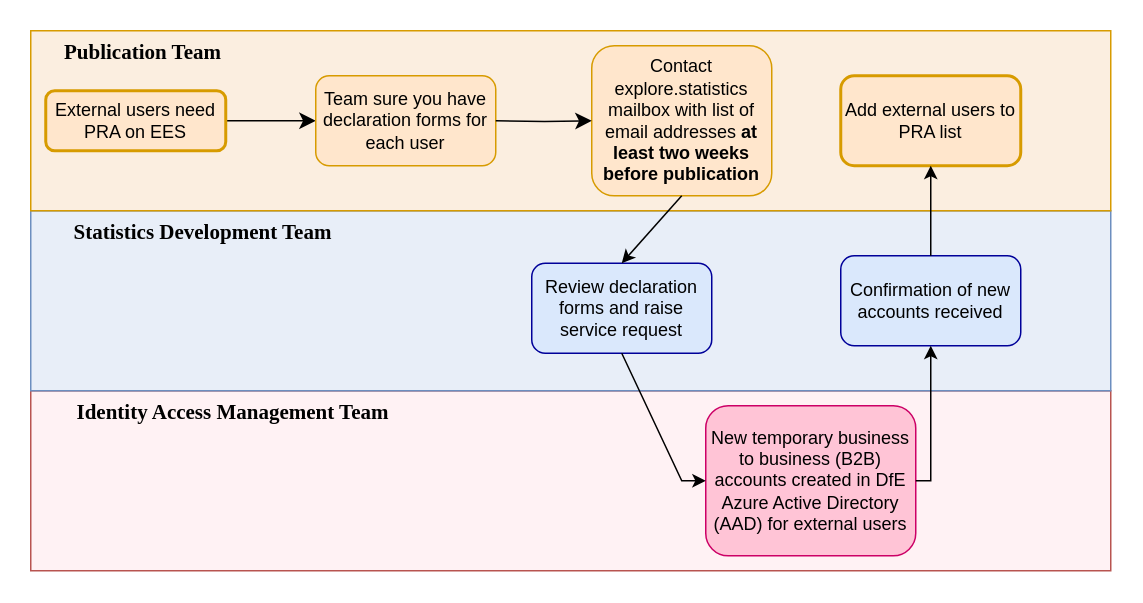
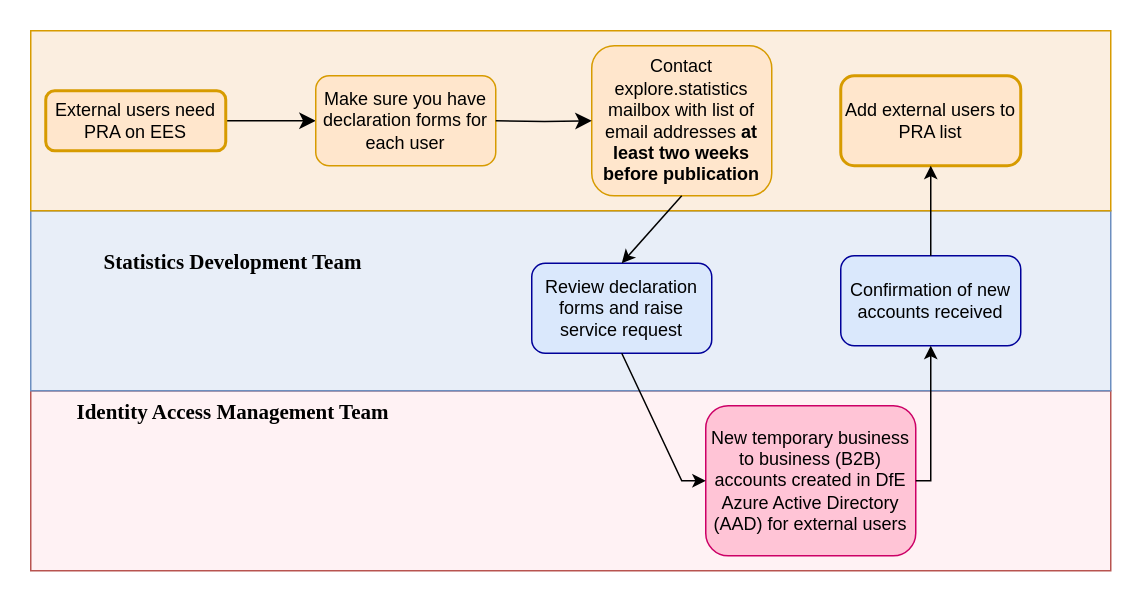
(143, 53) -> none
(406, 121) -> (406, 121)
(203, 233) -> (233, 263)
